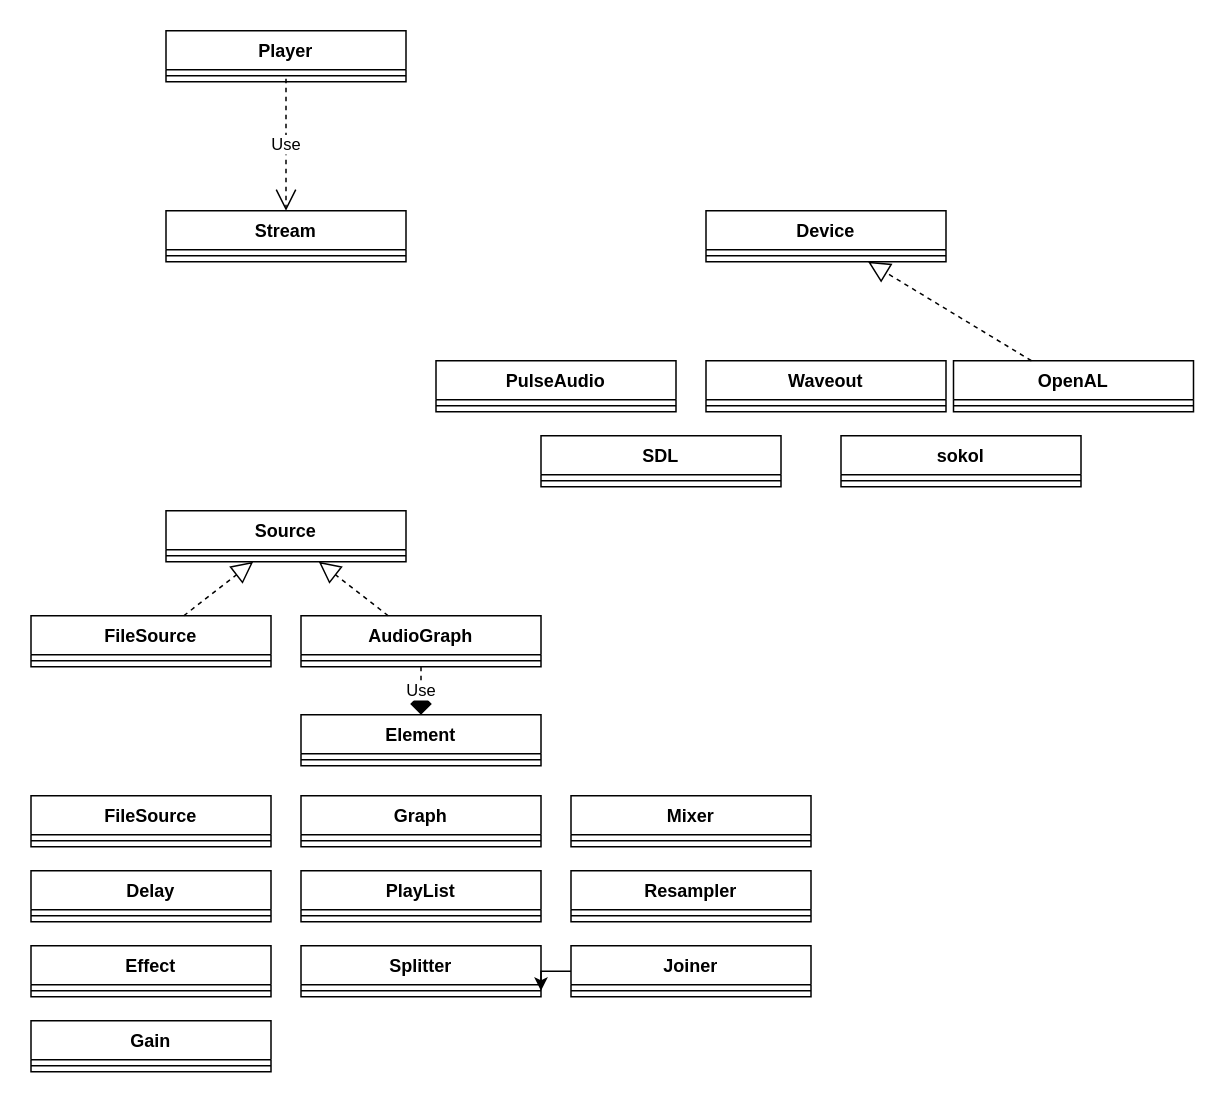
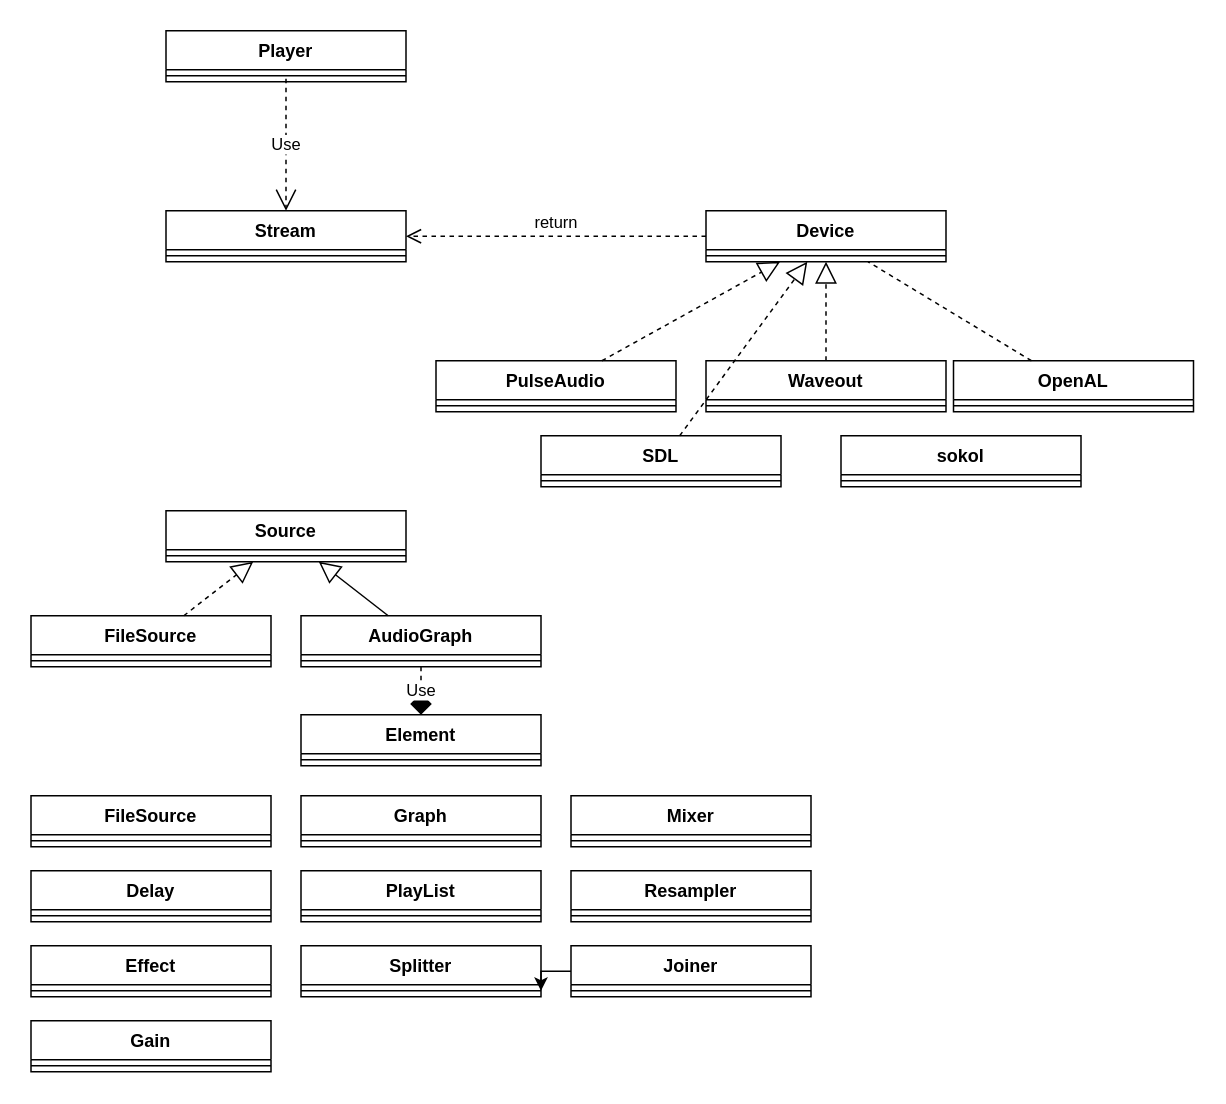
none -> (557, 236)
(887, 273) -> (880, 269)
none -> (681, 316)
none -> (826, 322)
none -> (737, 357)
(361, 595) -> (361, 595)
